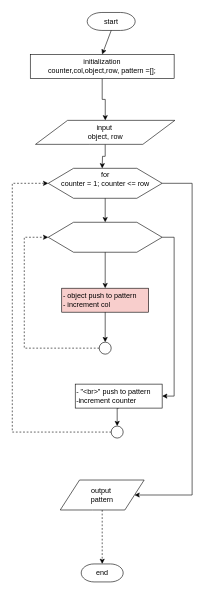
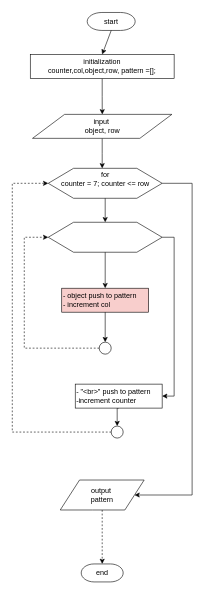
(105, 132) -> (102, 126)
(106, 179) -> (106, 179)
